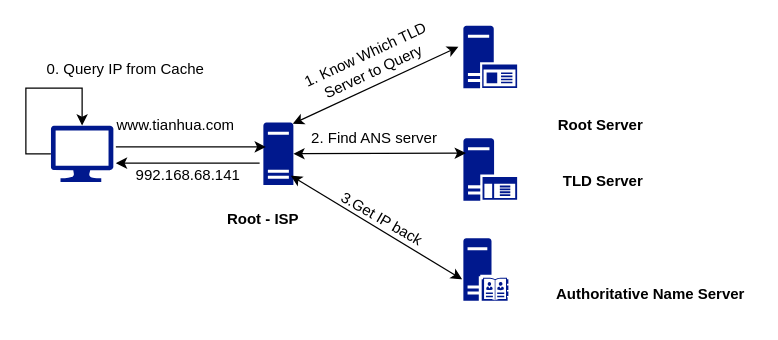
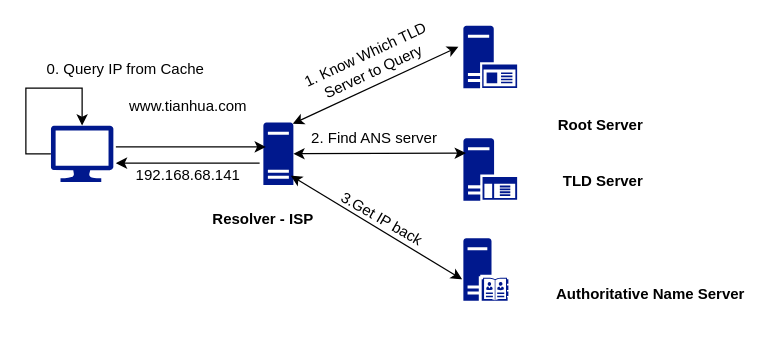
(176, 126) -> (188, 107)
(188, 176) -> (188, 176)
(263, 219) -> (263, 219)
